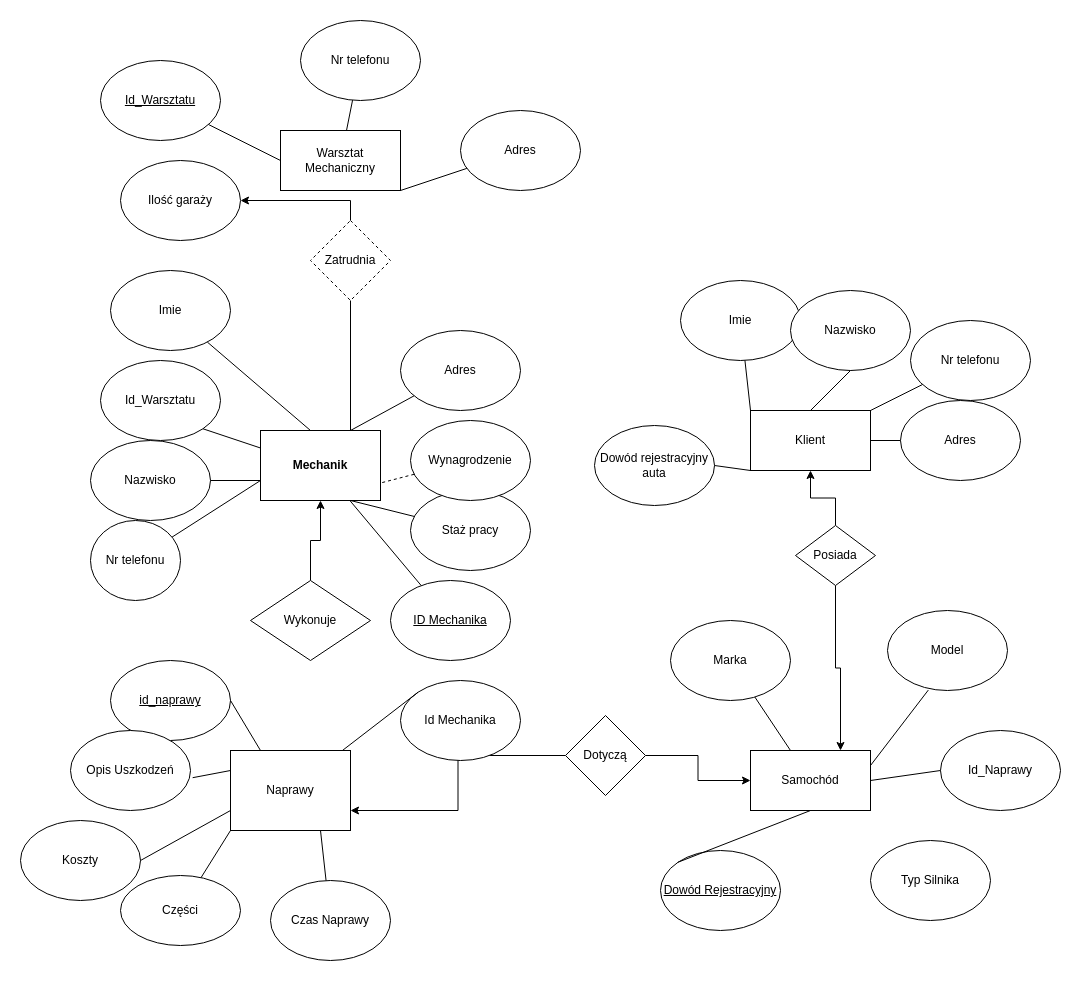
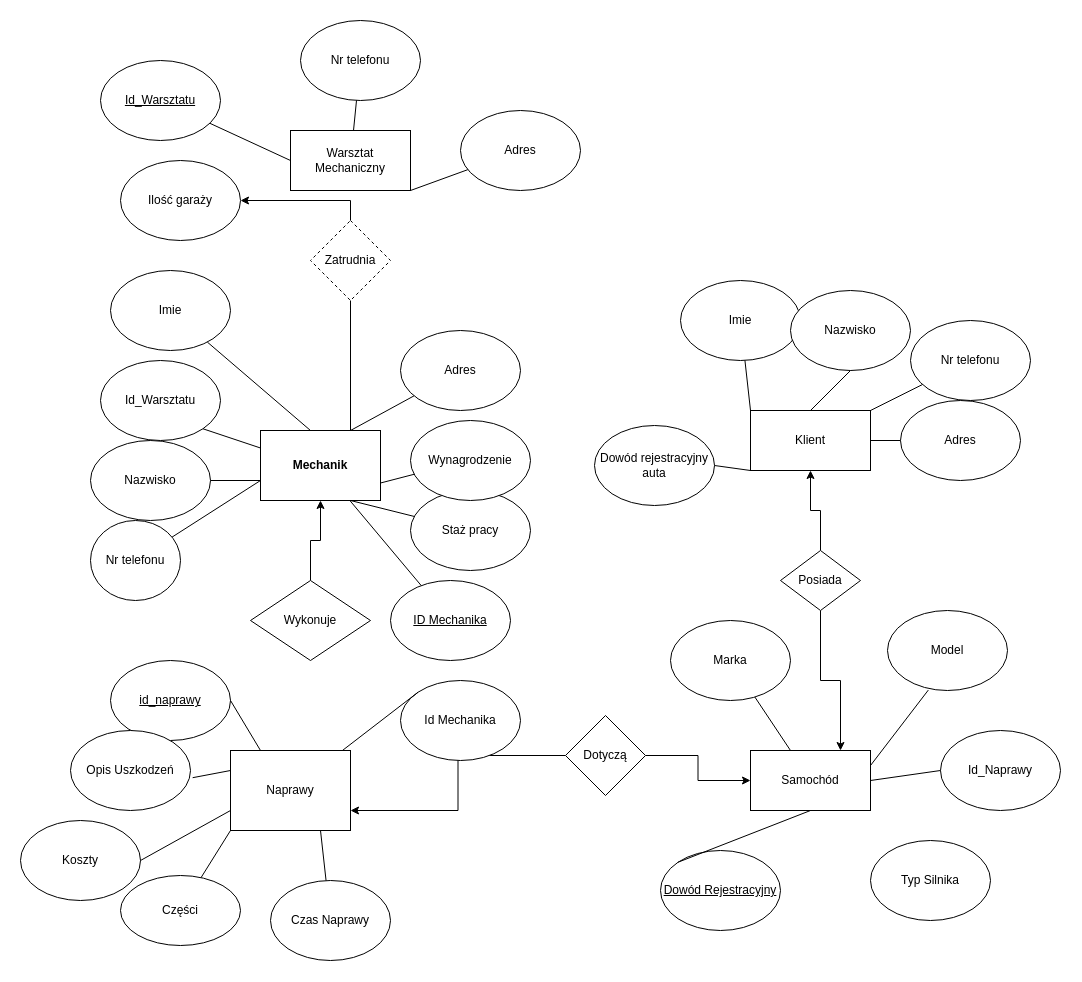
(341, 161) -> (351, 161)
(396, 479) -> (396, 479)
(836, 556) -> (821, 581)
